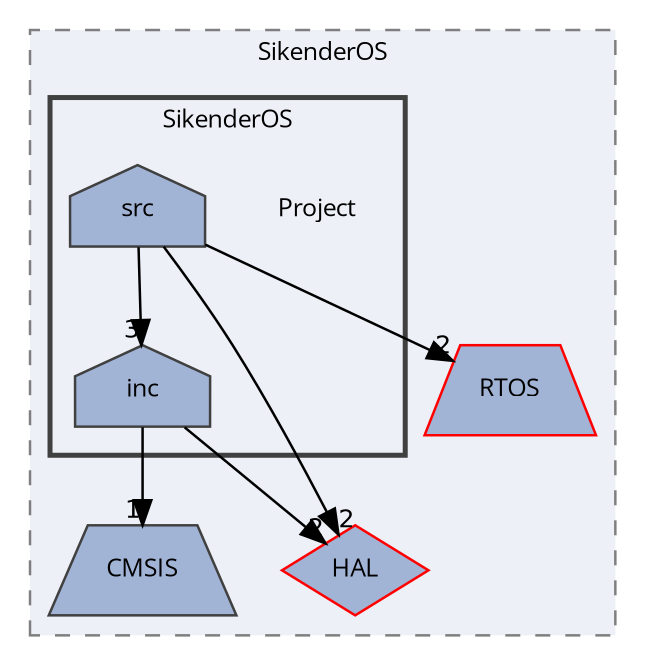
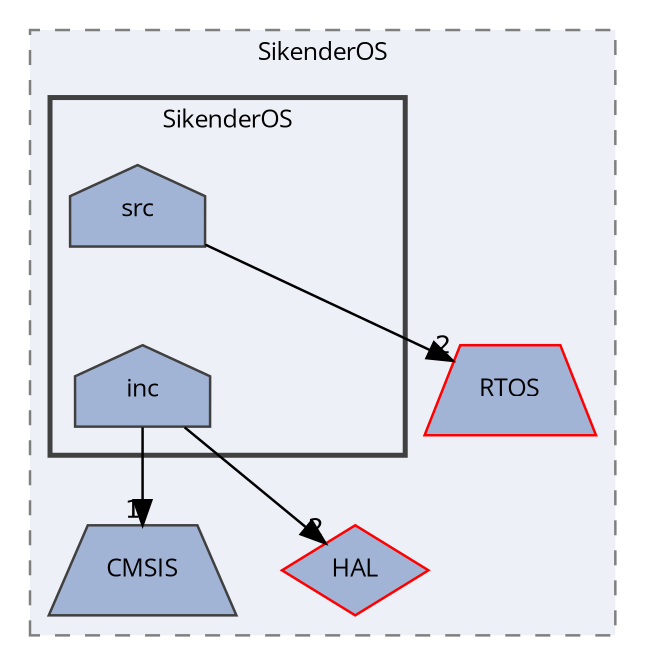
(318, 210) -> none
(140, 283) -> none
(251, 376) -> none
